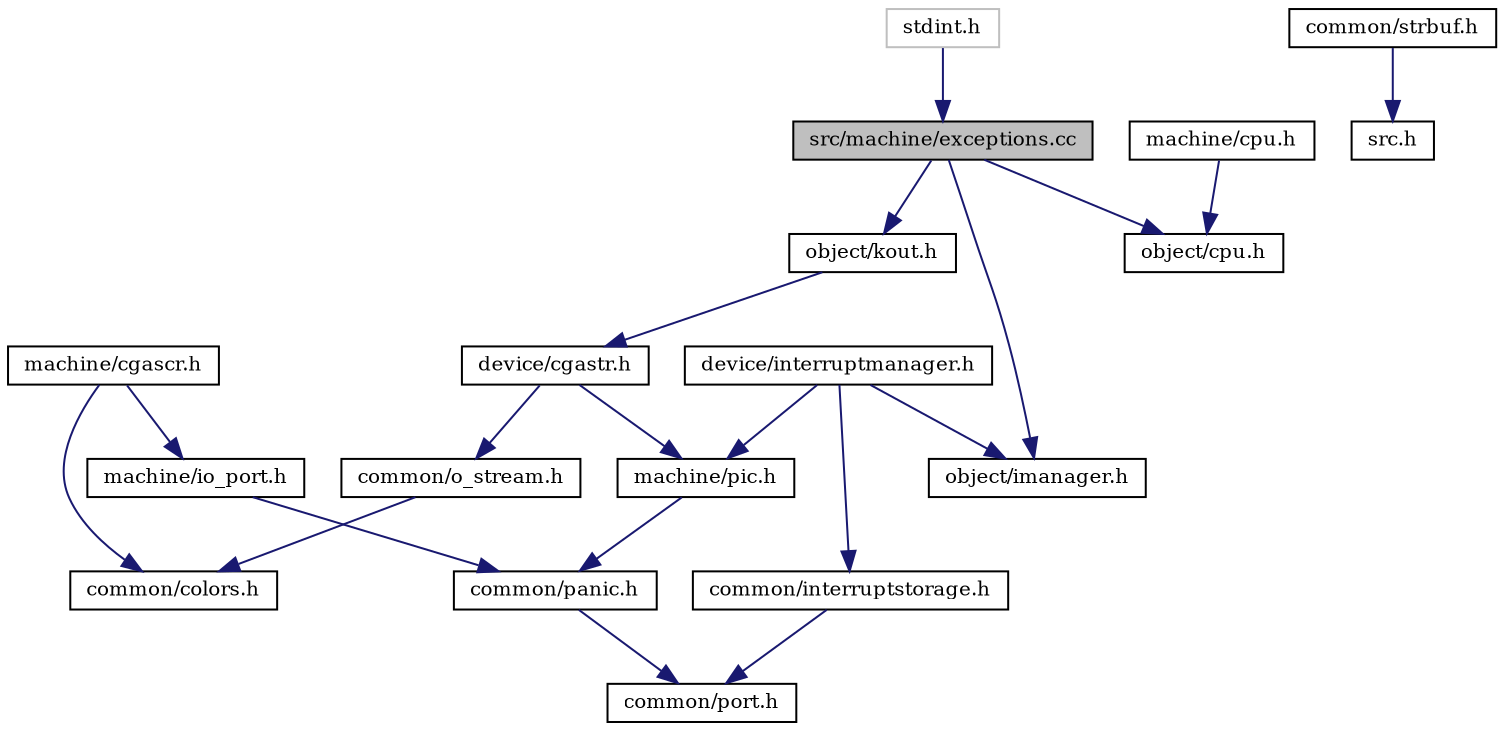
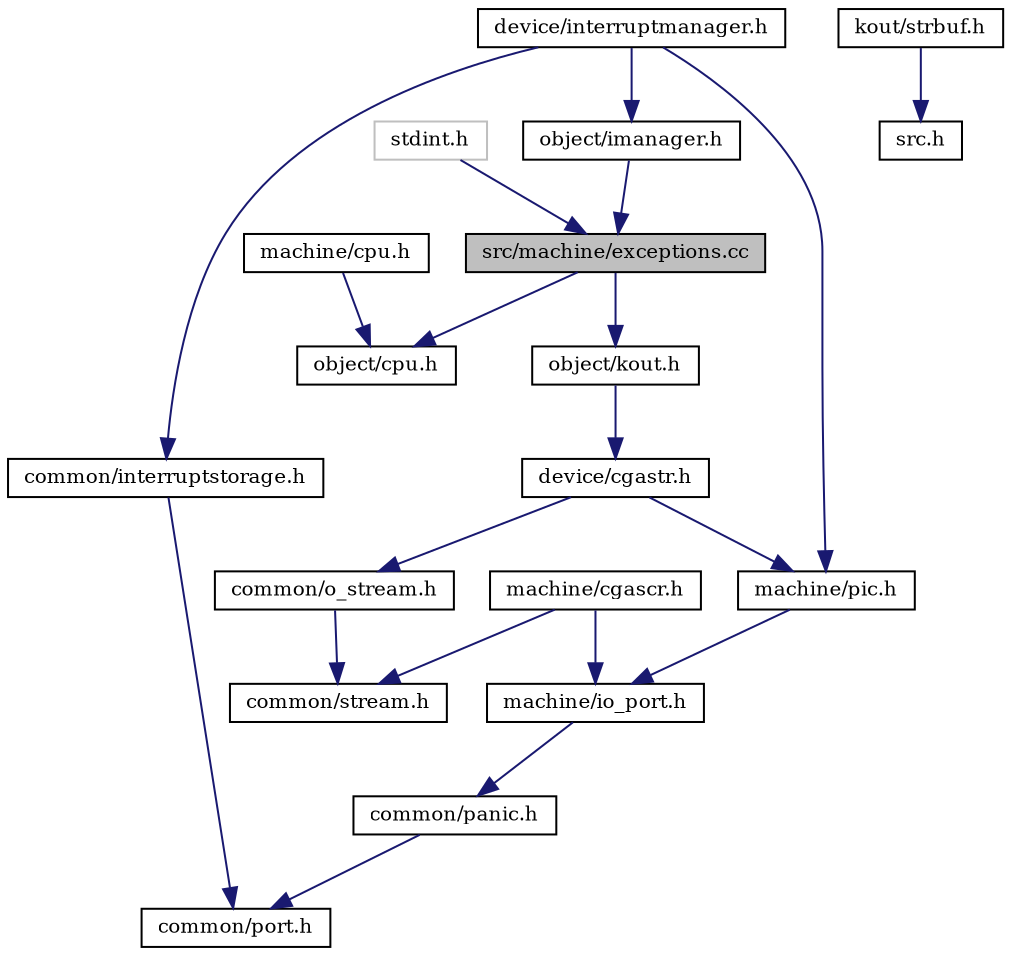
(1393, 28) -> (921, 28)
(995, 297) -> (625, 187)
(639, 528) -> (720, 642)
(174, 590) -> (338, 703)
